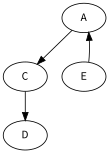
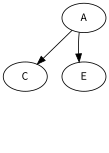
(89, 51) -> (79, 43)
(25, 135) -> none
